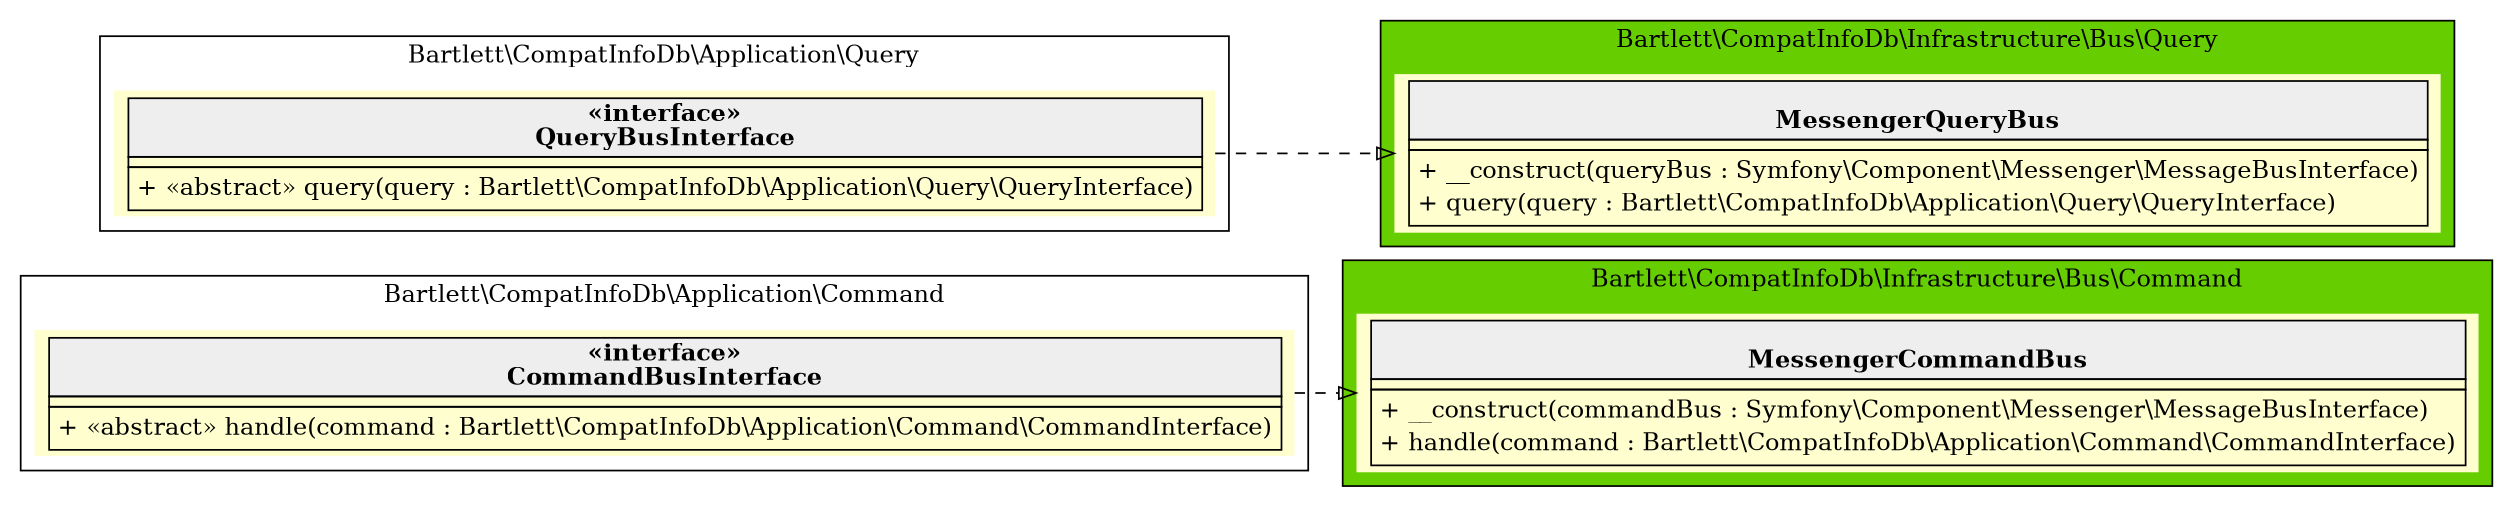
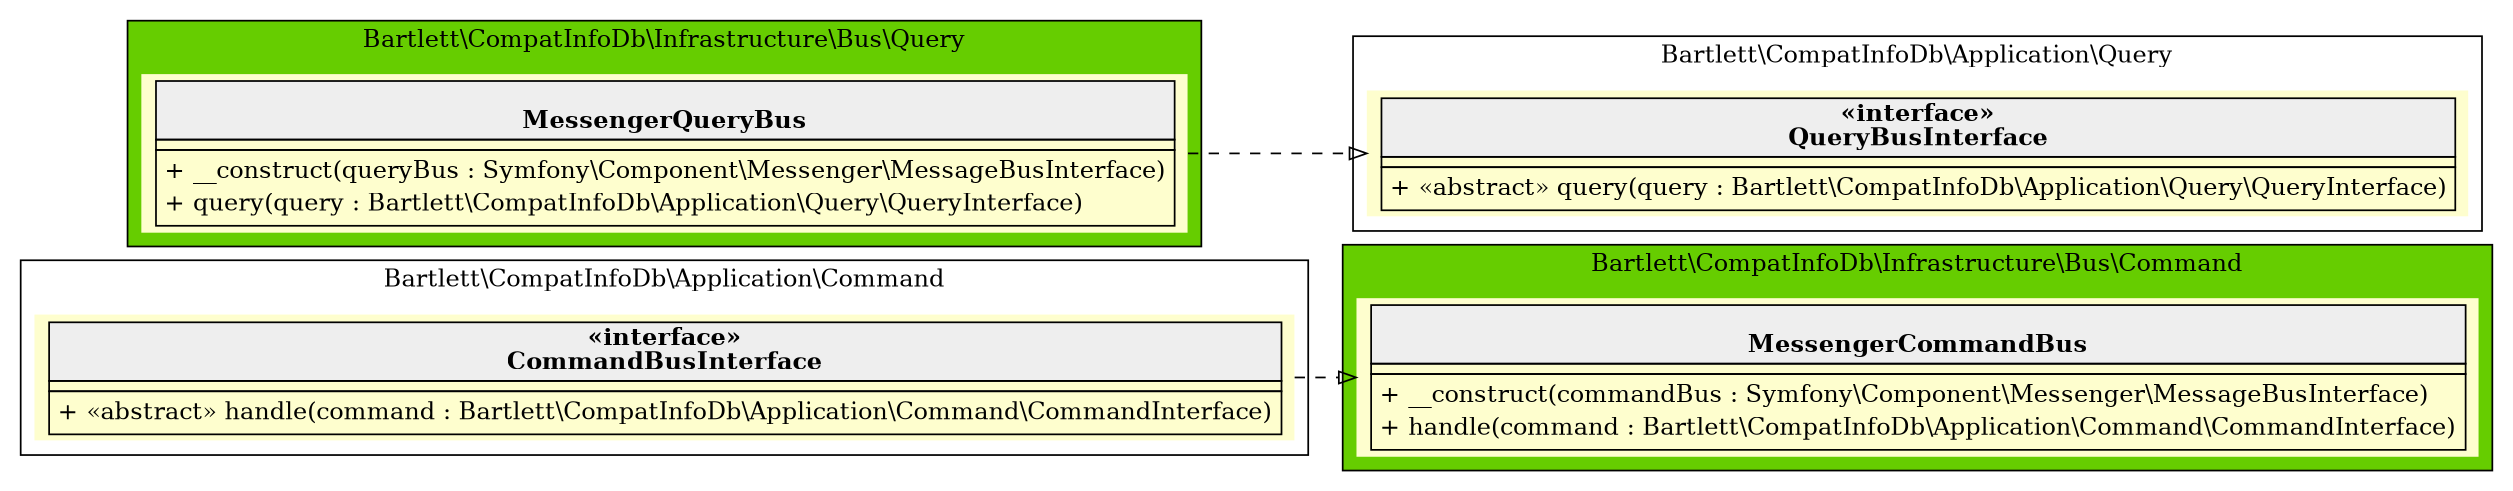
(1296, 153) -> (1269, 153)
